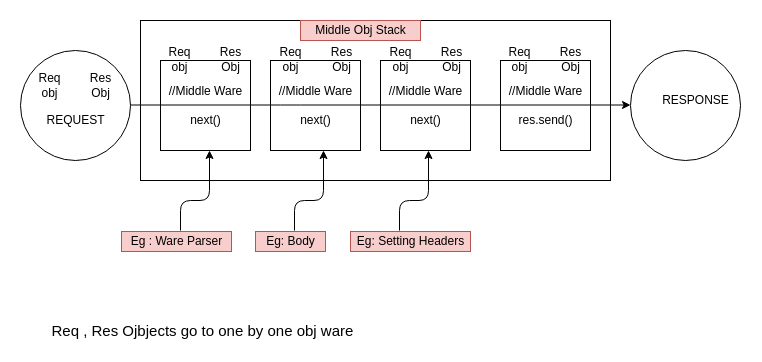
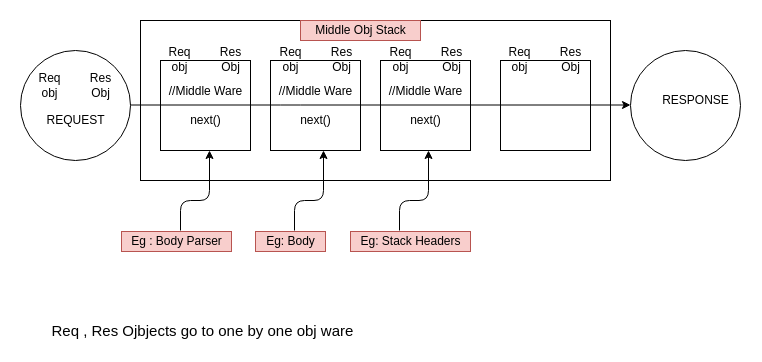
(546, 106) -> none
(177, 242) -> (177, 242)
(411, 242) -> (411, 242)
